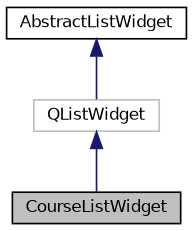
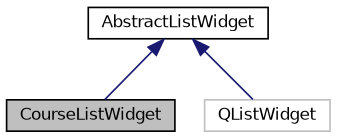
(97, 170) -> (128, 76)
